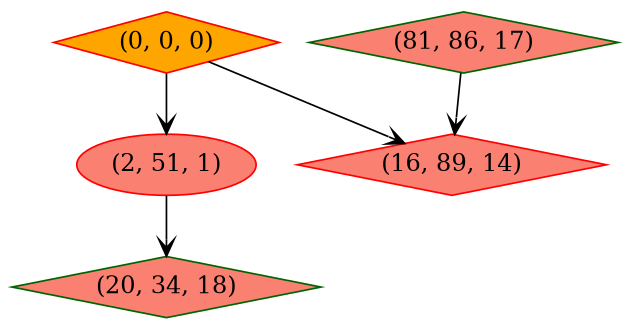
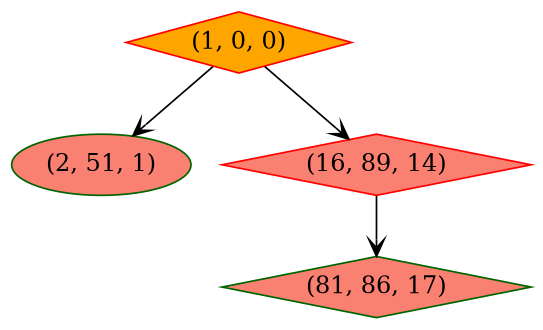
(166, 42) -> (239, 42)
(459, 95) -> (376, 218)
(166, 165) -> (101, 165)
(166, 287) -> none
